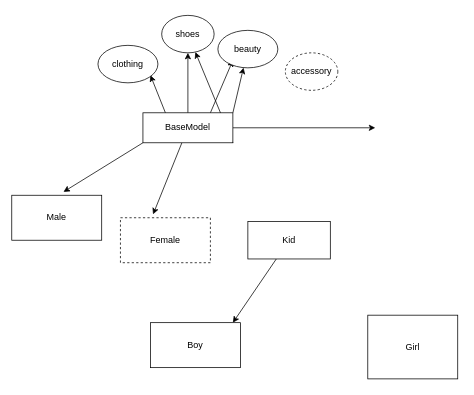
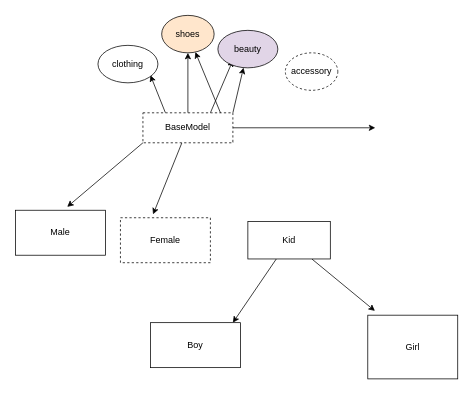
(188, 34) -> (188, 34)
(248, 49) -> (248, 49)
(188, 128) -> (188, 128)
(57, 218) -> (60, 233)
none -> (342, 284)
